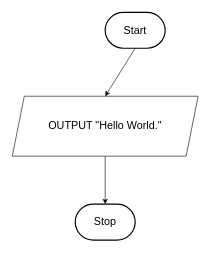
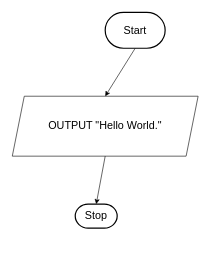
(105, 222) -> (96, 216)
